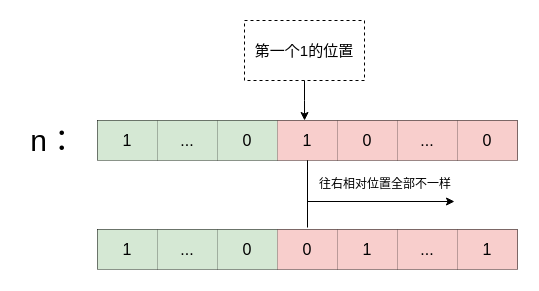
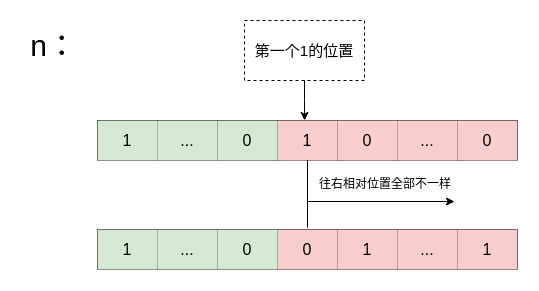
(53, 140) -> (53, 45)
